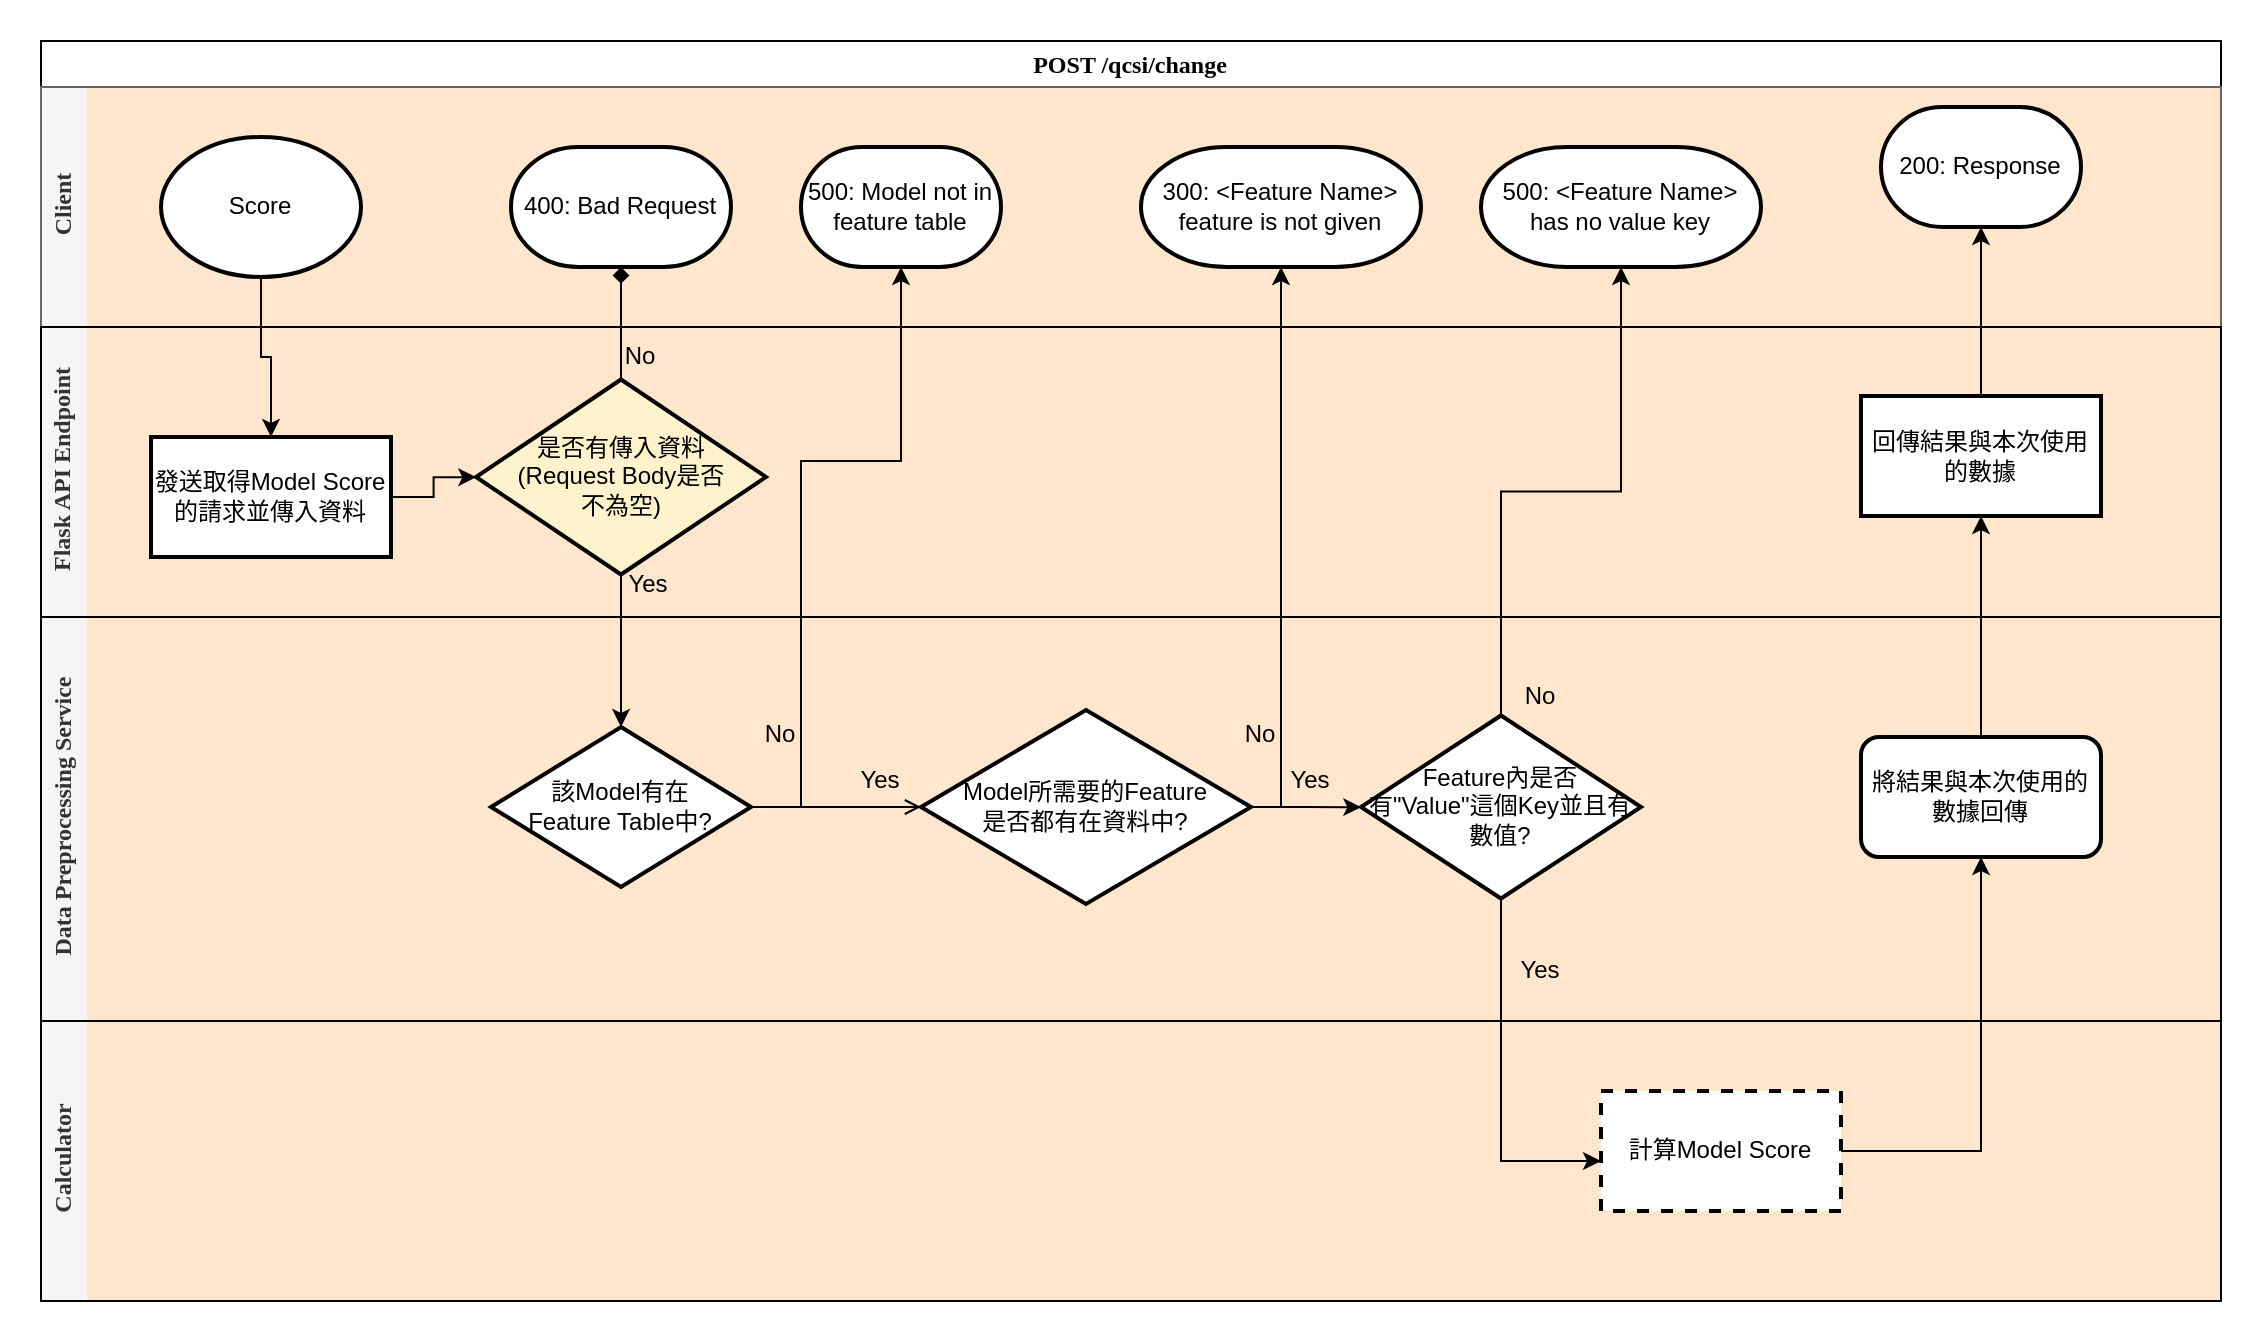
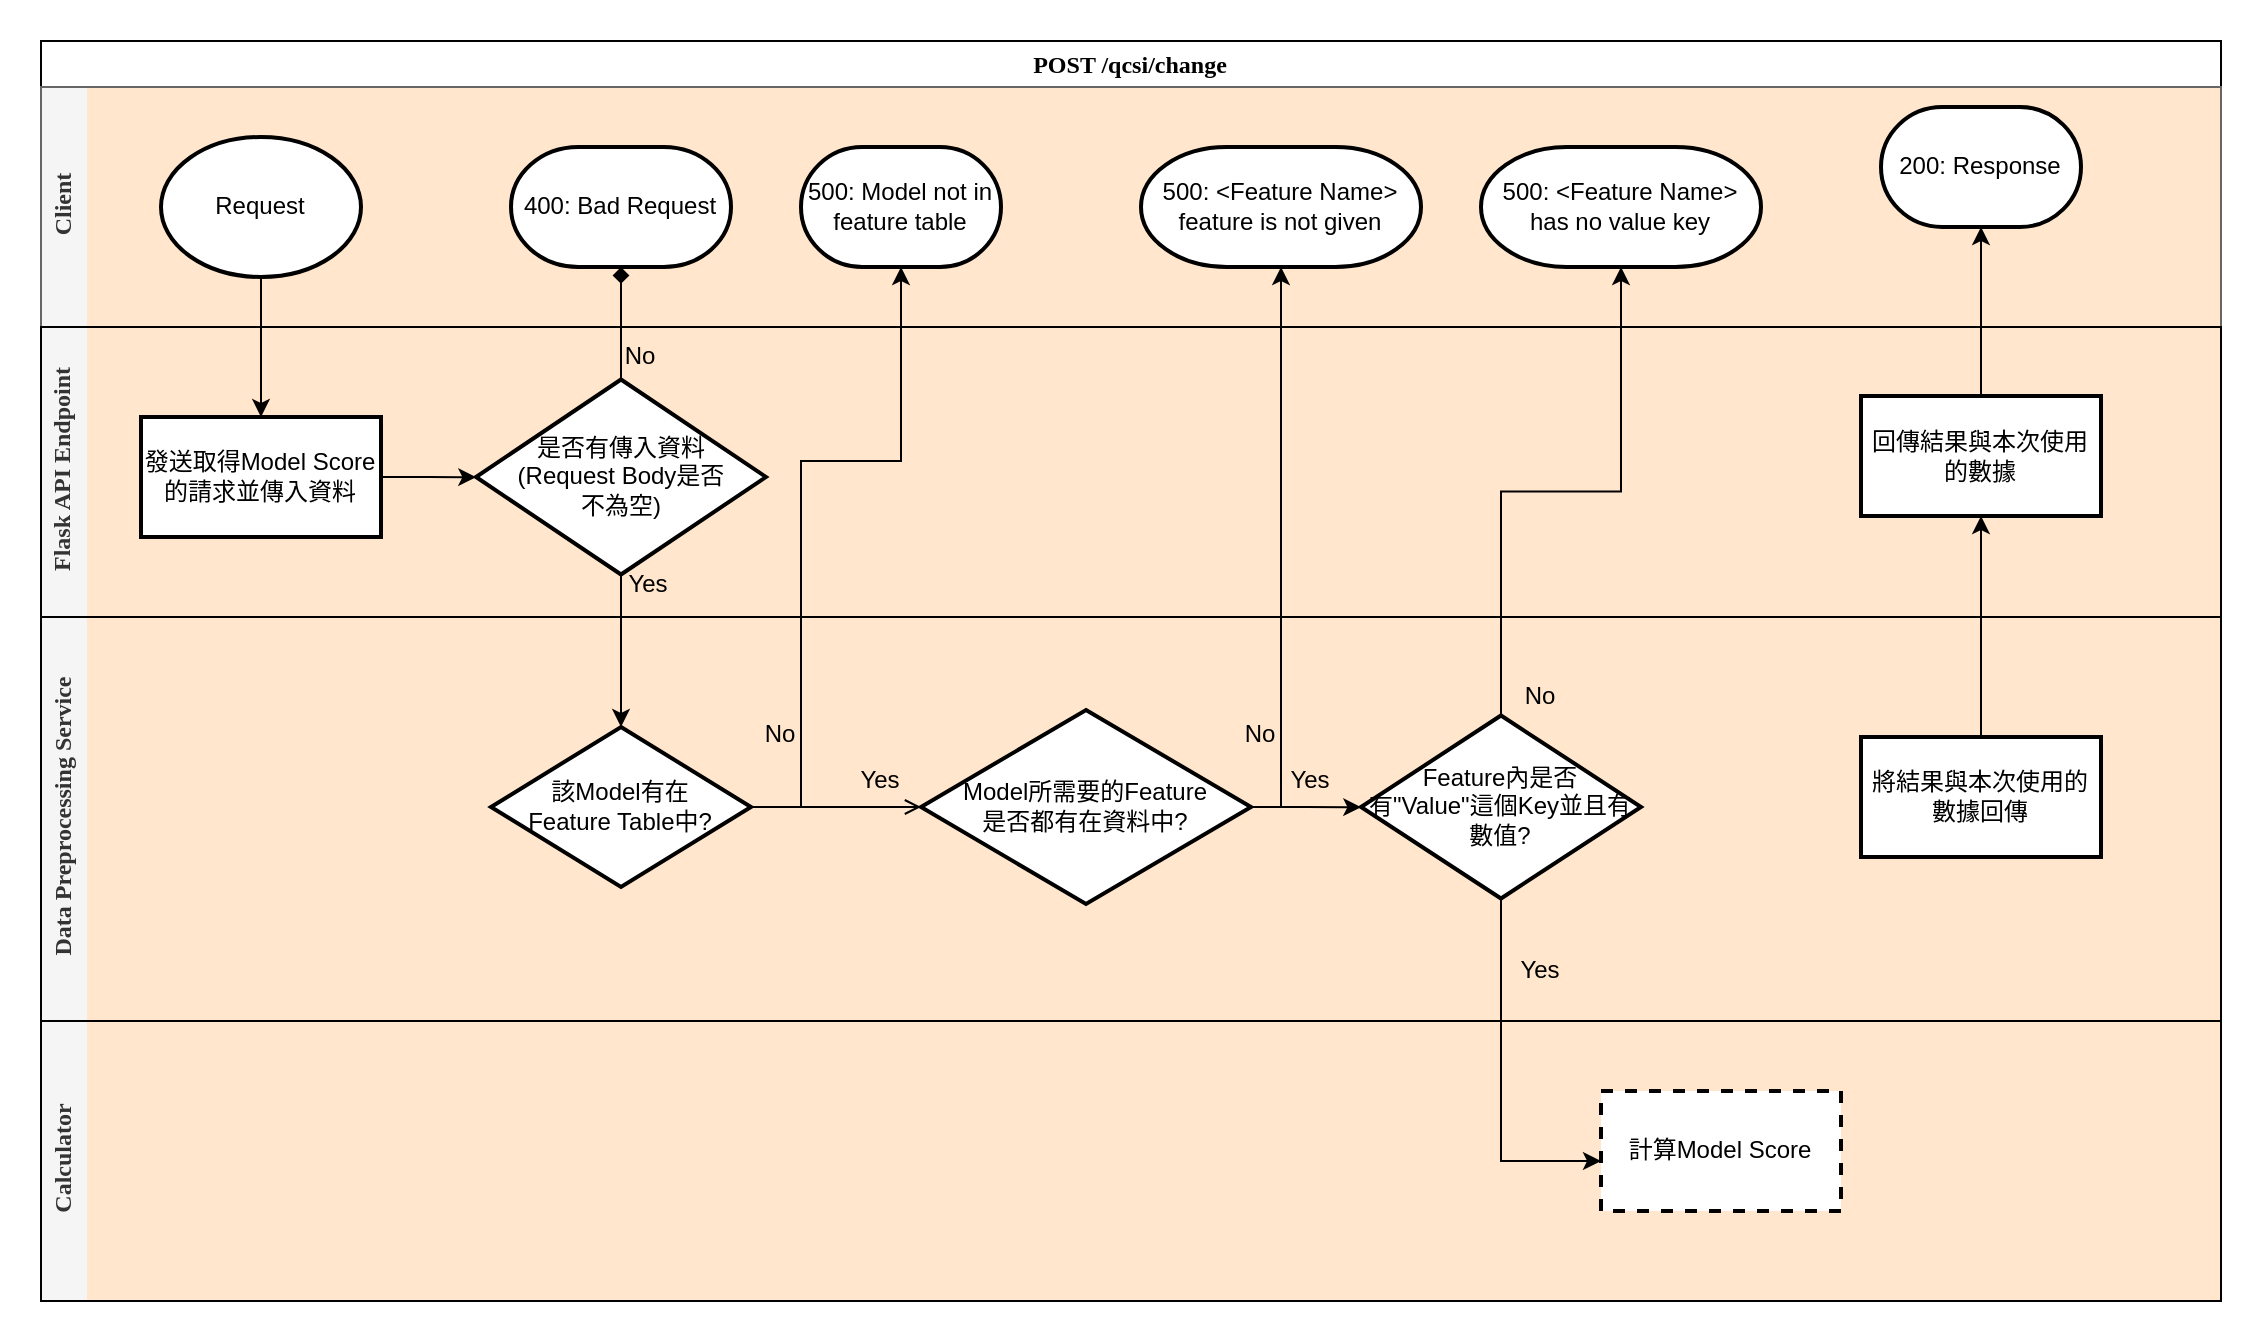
(261, 207) -> (261, 207)
(1281, 207) -> (1281, 207)
(621, 477) -> (621, 477)
(271, 497) -> (261, 477)
(1981, 797) -> (1981, 797)
(1981, 1081) -> none
